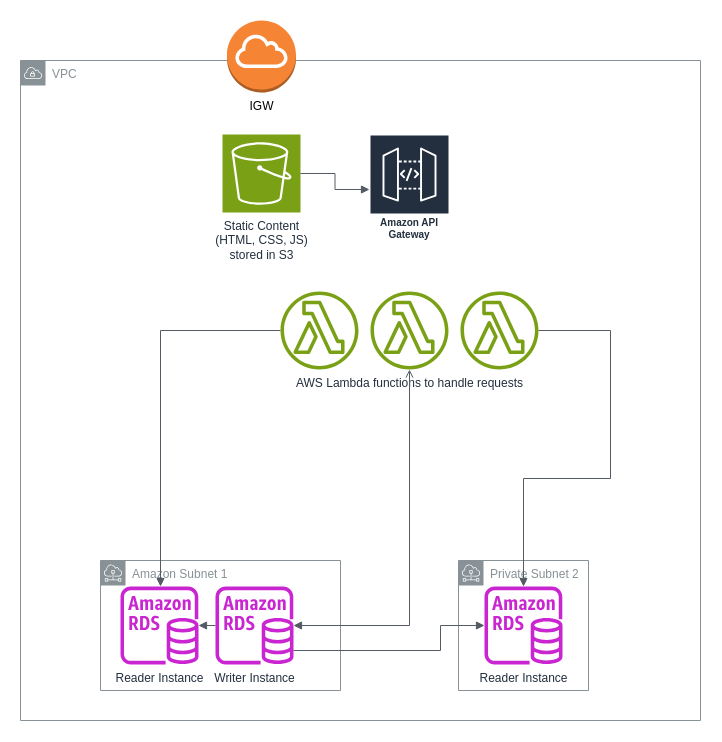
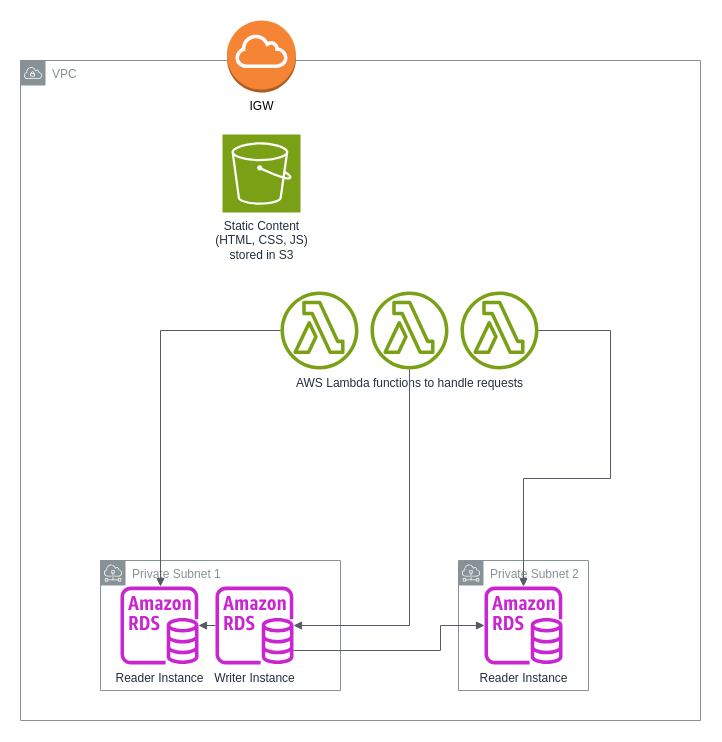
(319, 174) -> none
(410, 190) -> none
(410, 375) -> (410, 375)
(180, 575) -> (182, 575)
